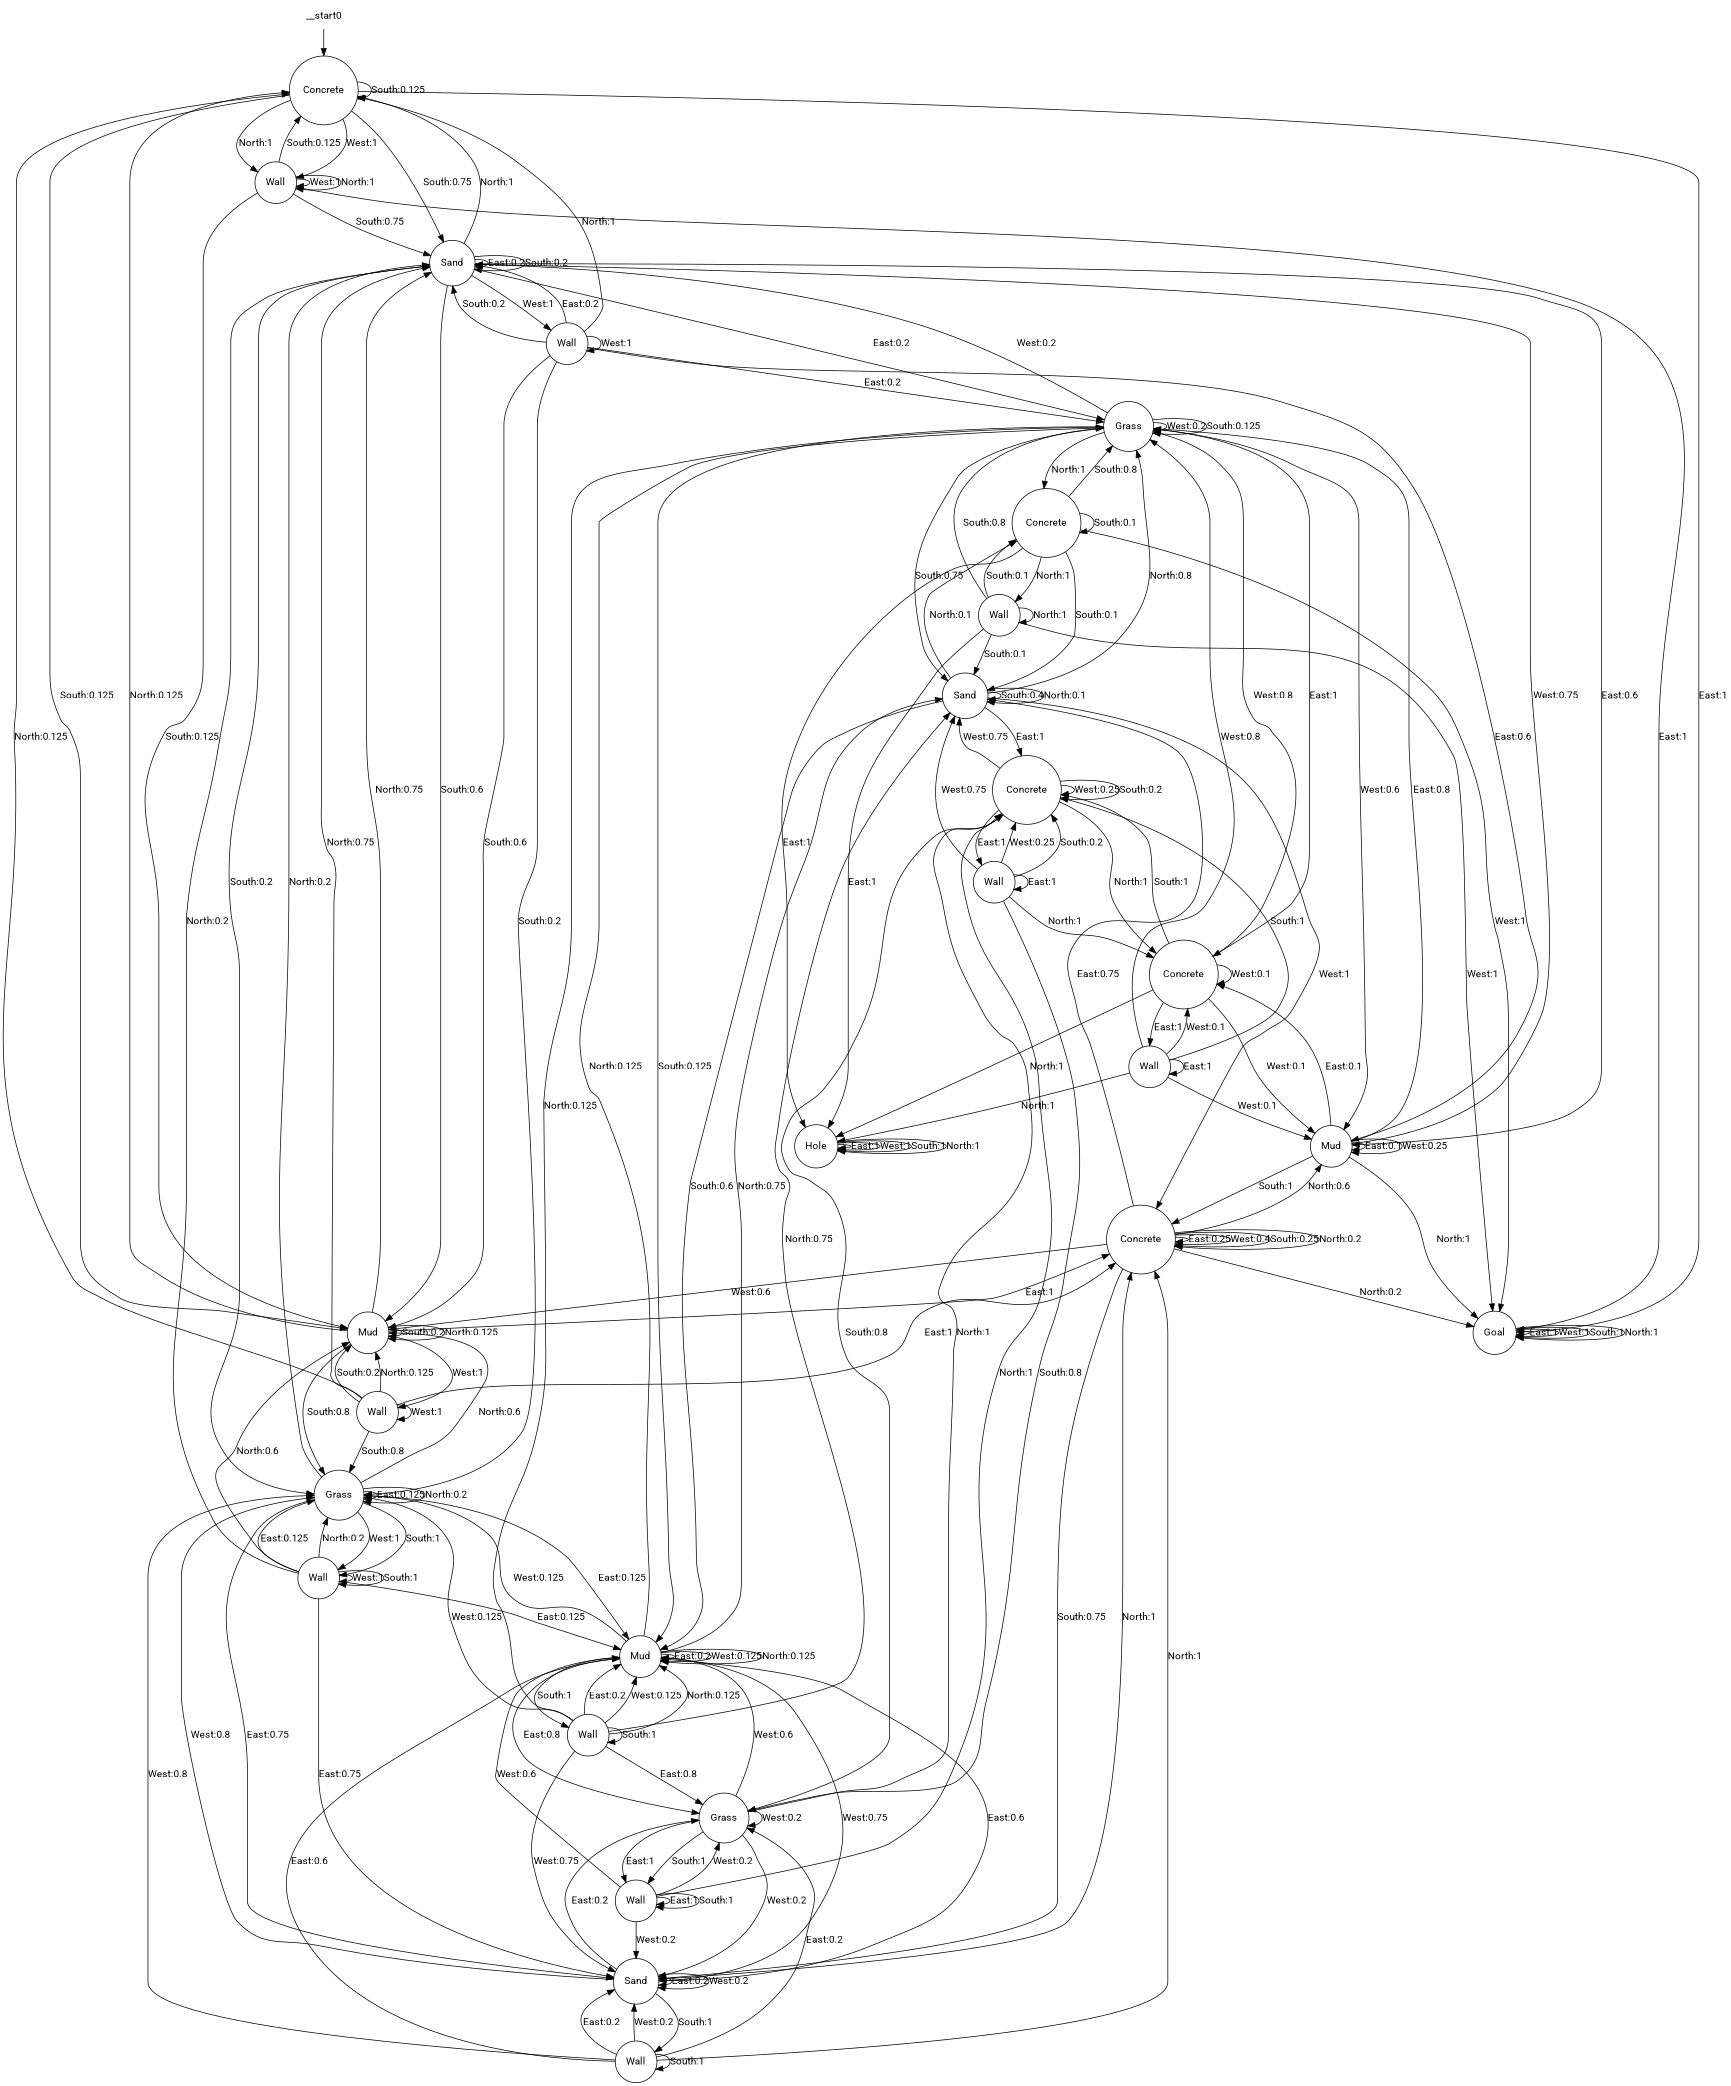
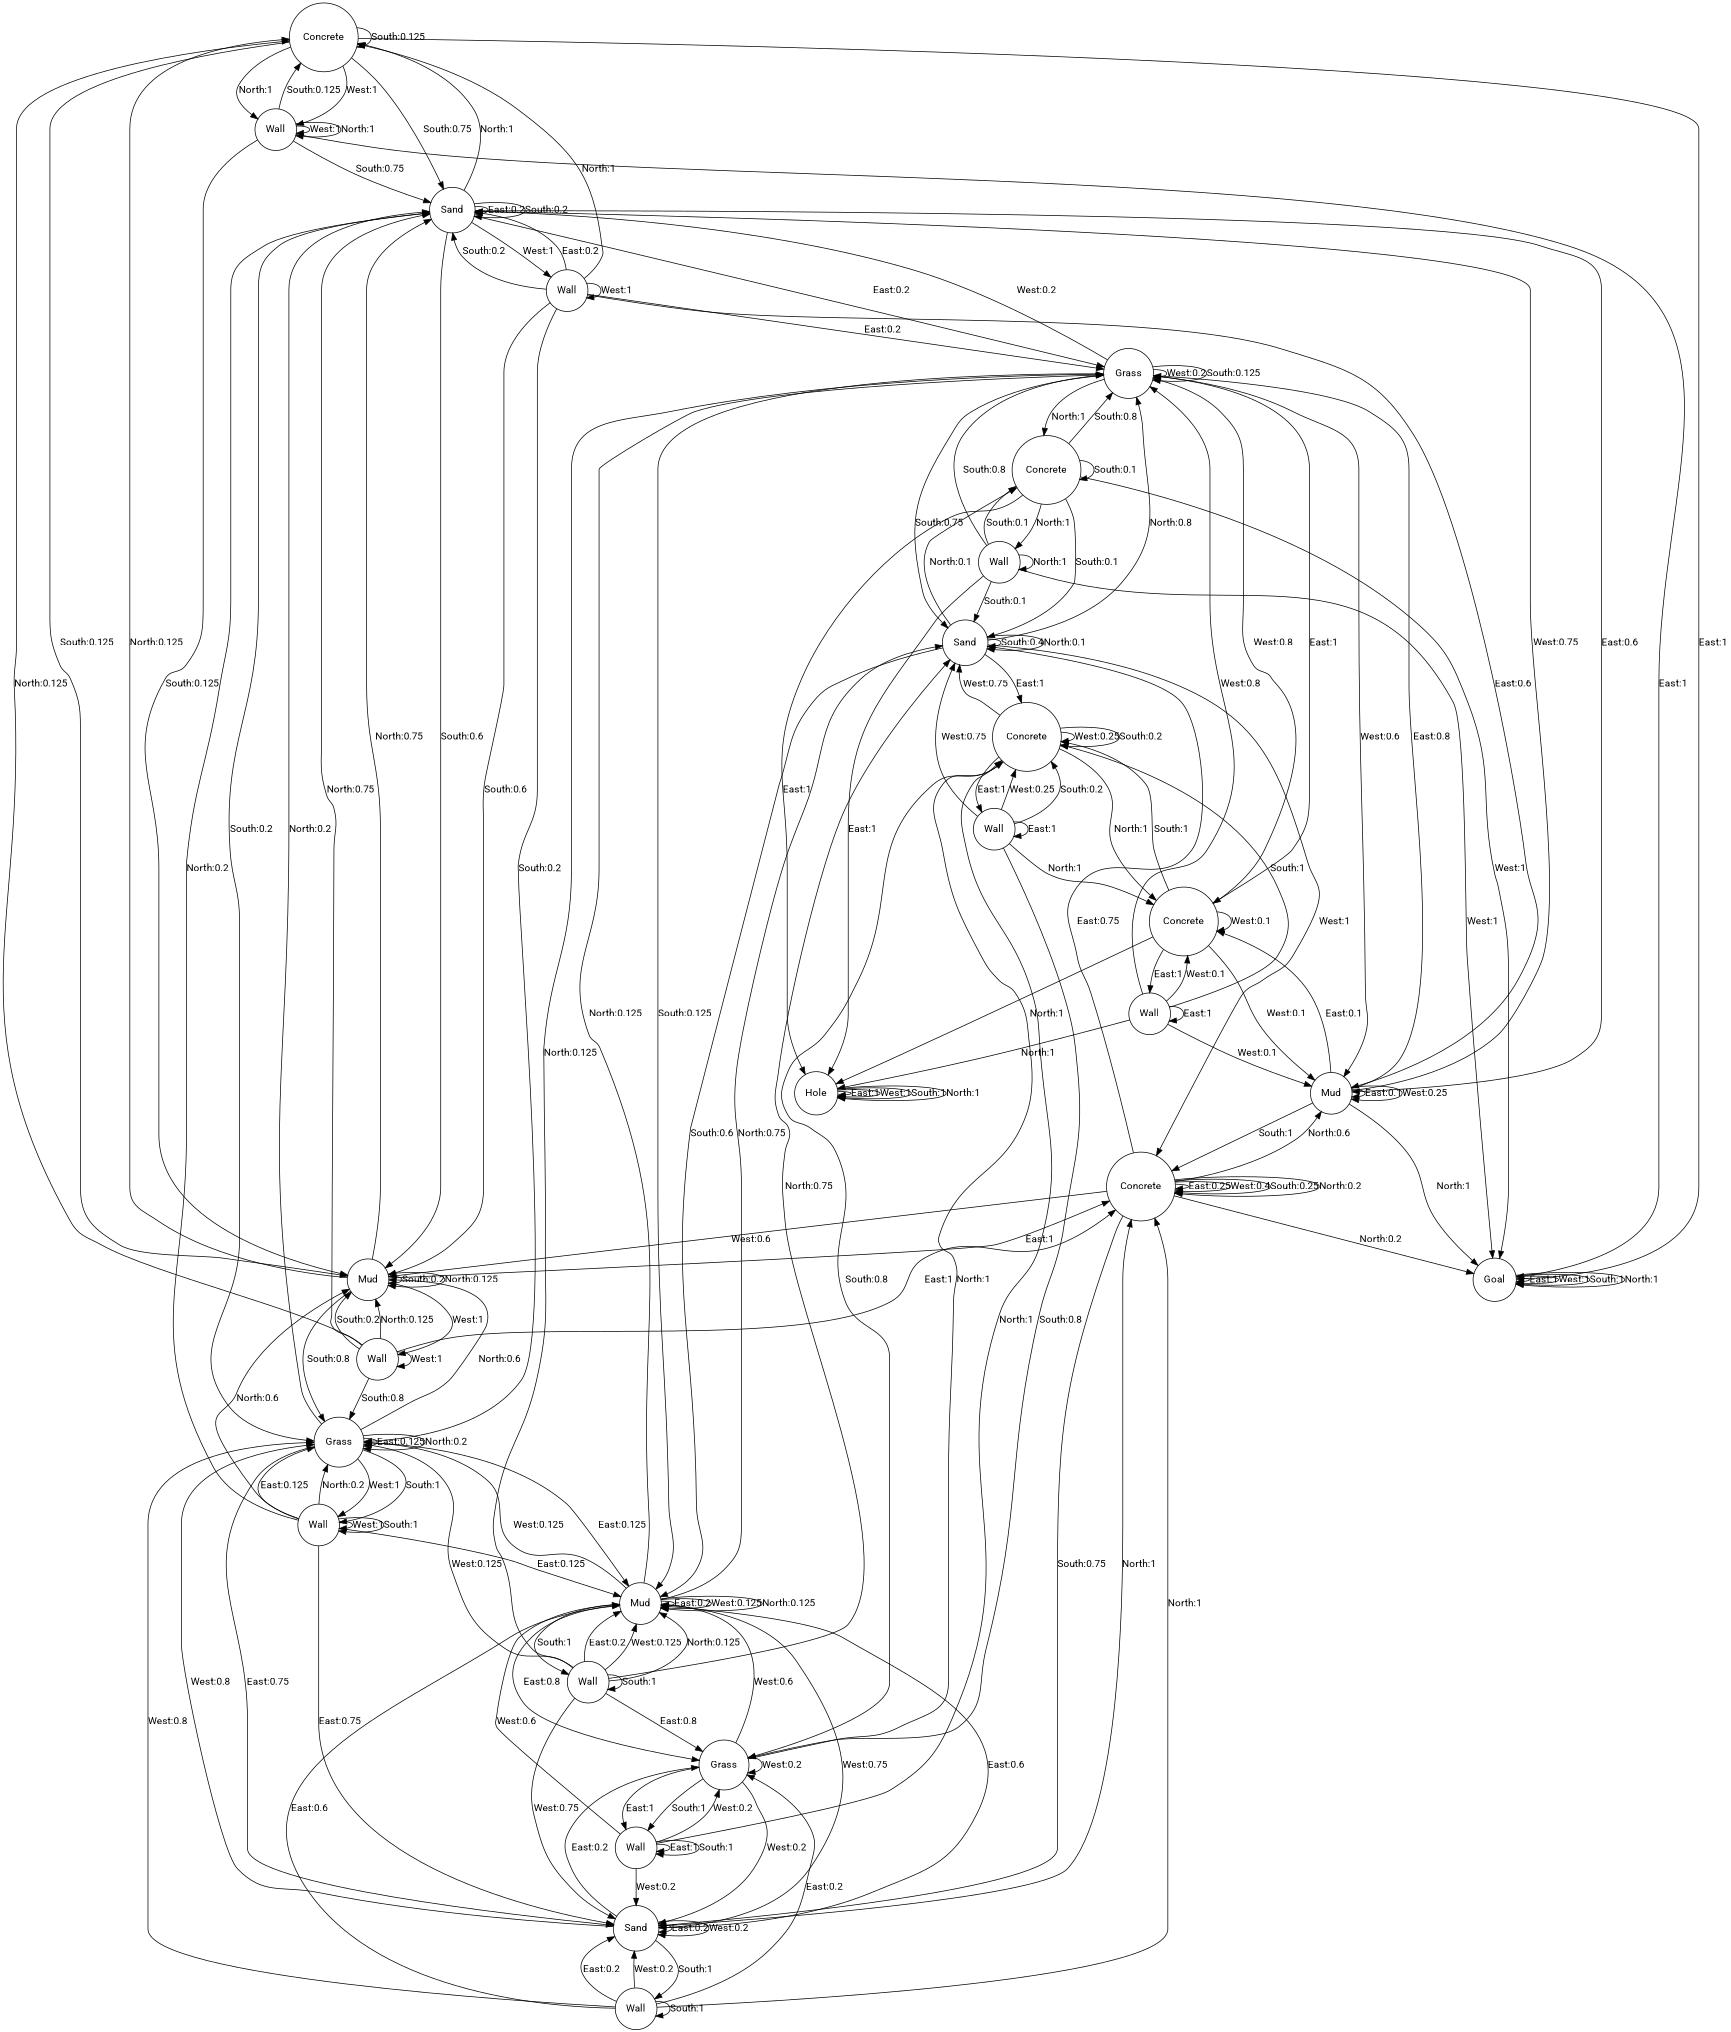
(324, 16) -> none
